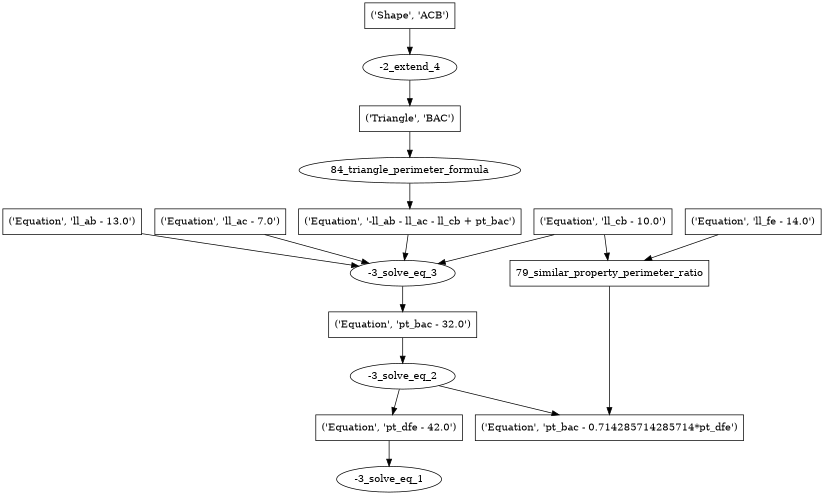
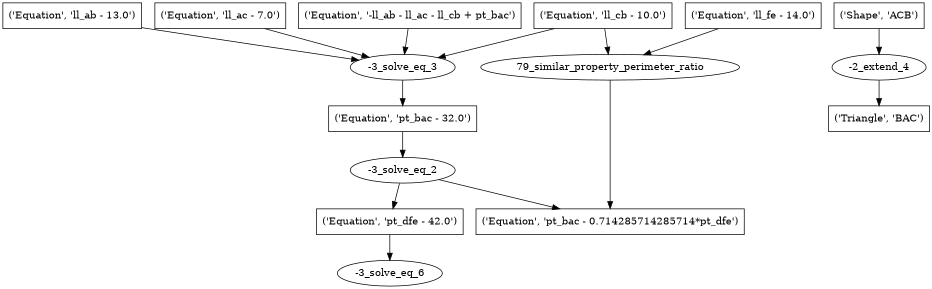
(410, 170) -> none
(609, 273) -> (610, 67)
(389, 479) -> (390, 273)
